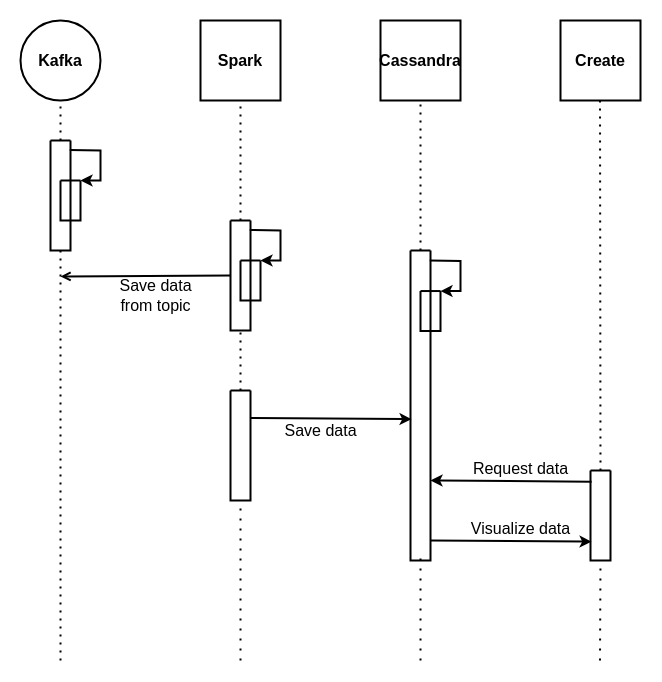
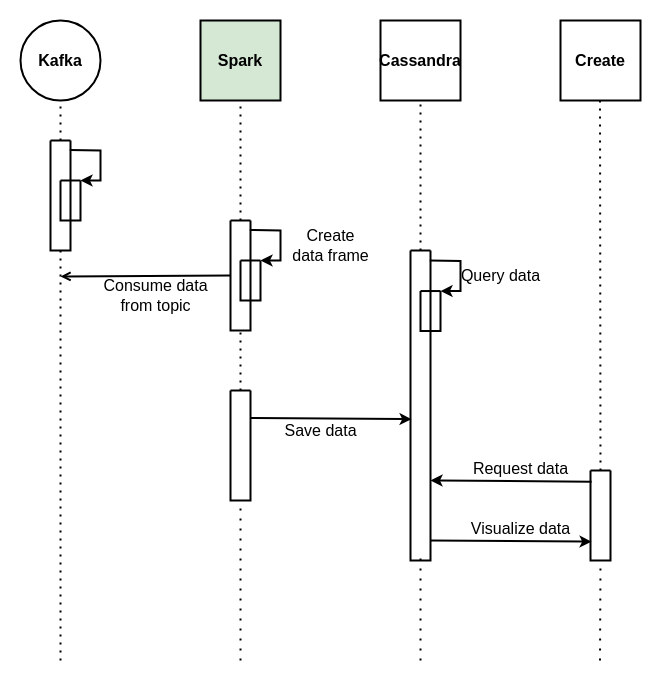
(241, 61) -> (241, 61)
none -> (331, 246)
none -> (501, 276)
(156, 296) -> (156, 296)
